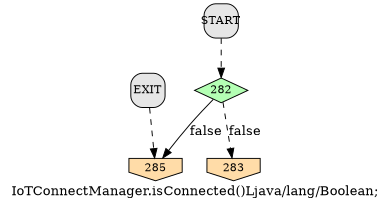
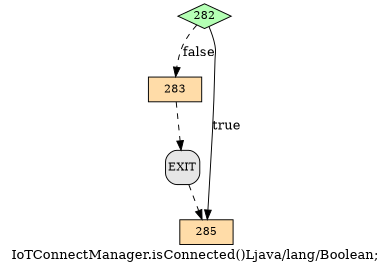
(221, 21) -> none
none -> (178, 121)
(206, 132) -> (227, 126)
(156, 168) -> (206, 232)
(234, 168) -> (175, 89)
